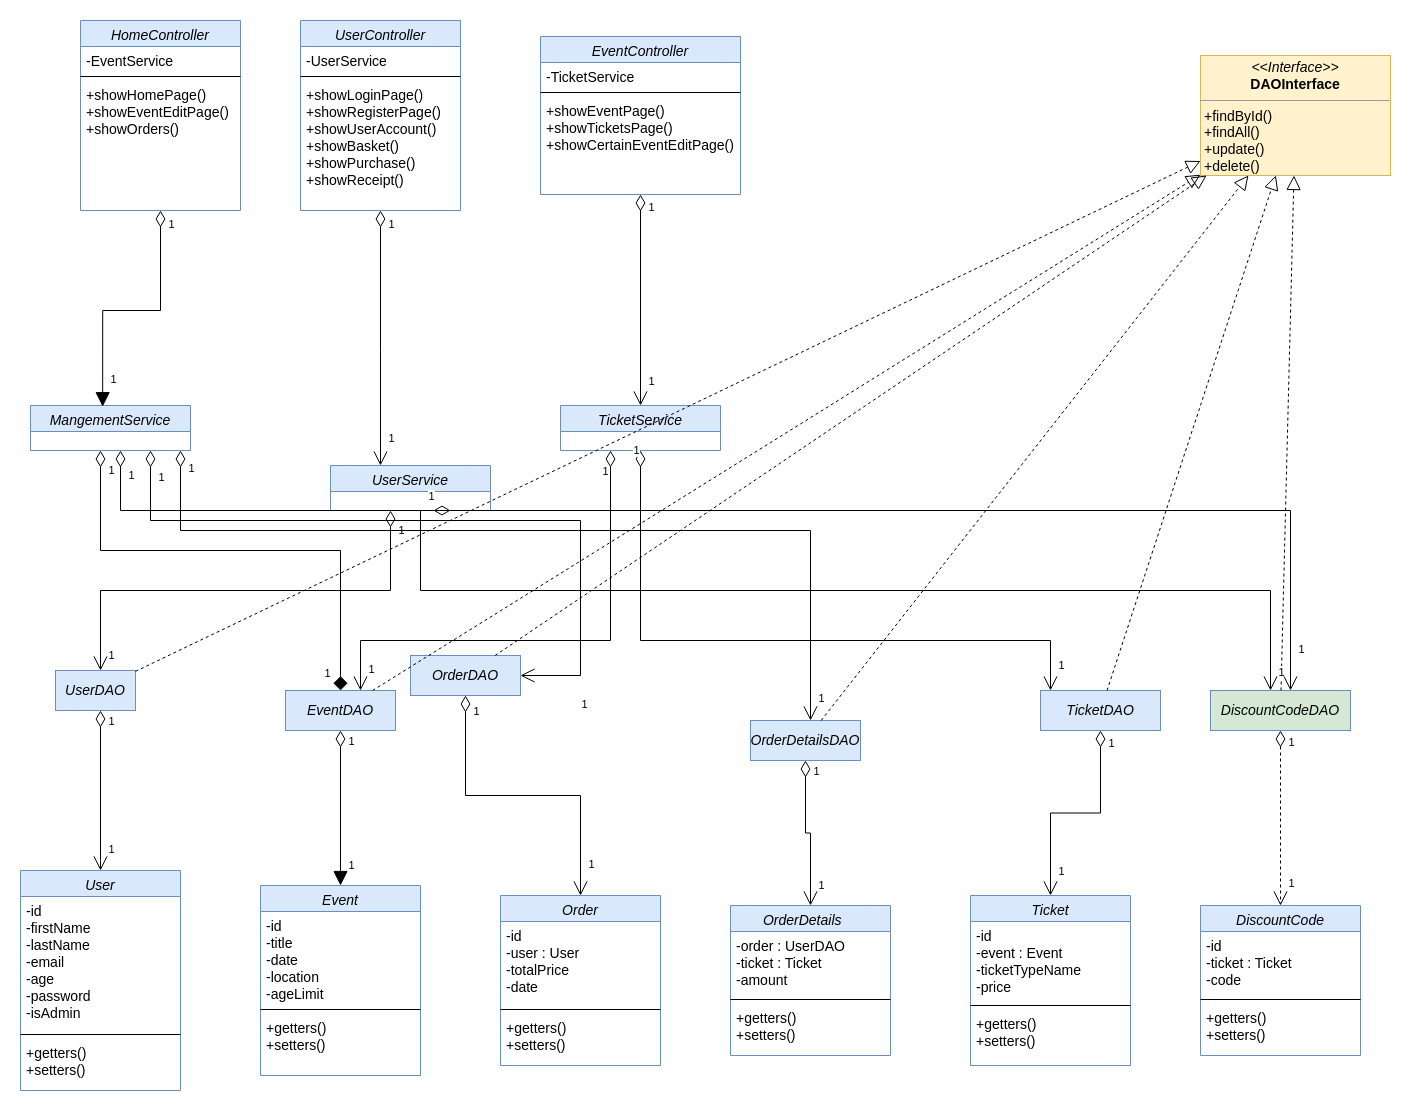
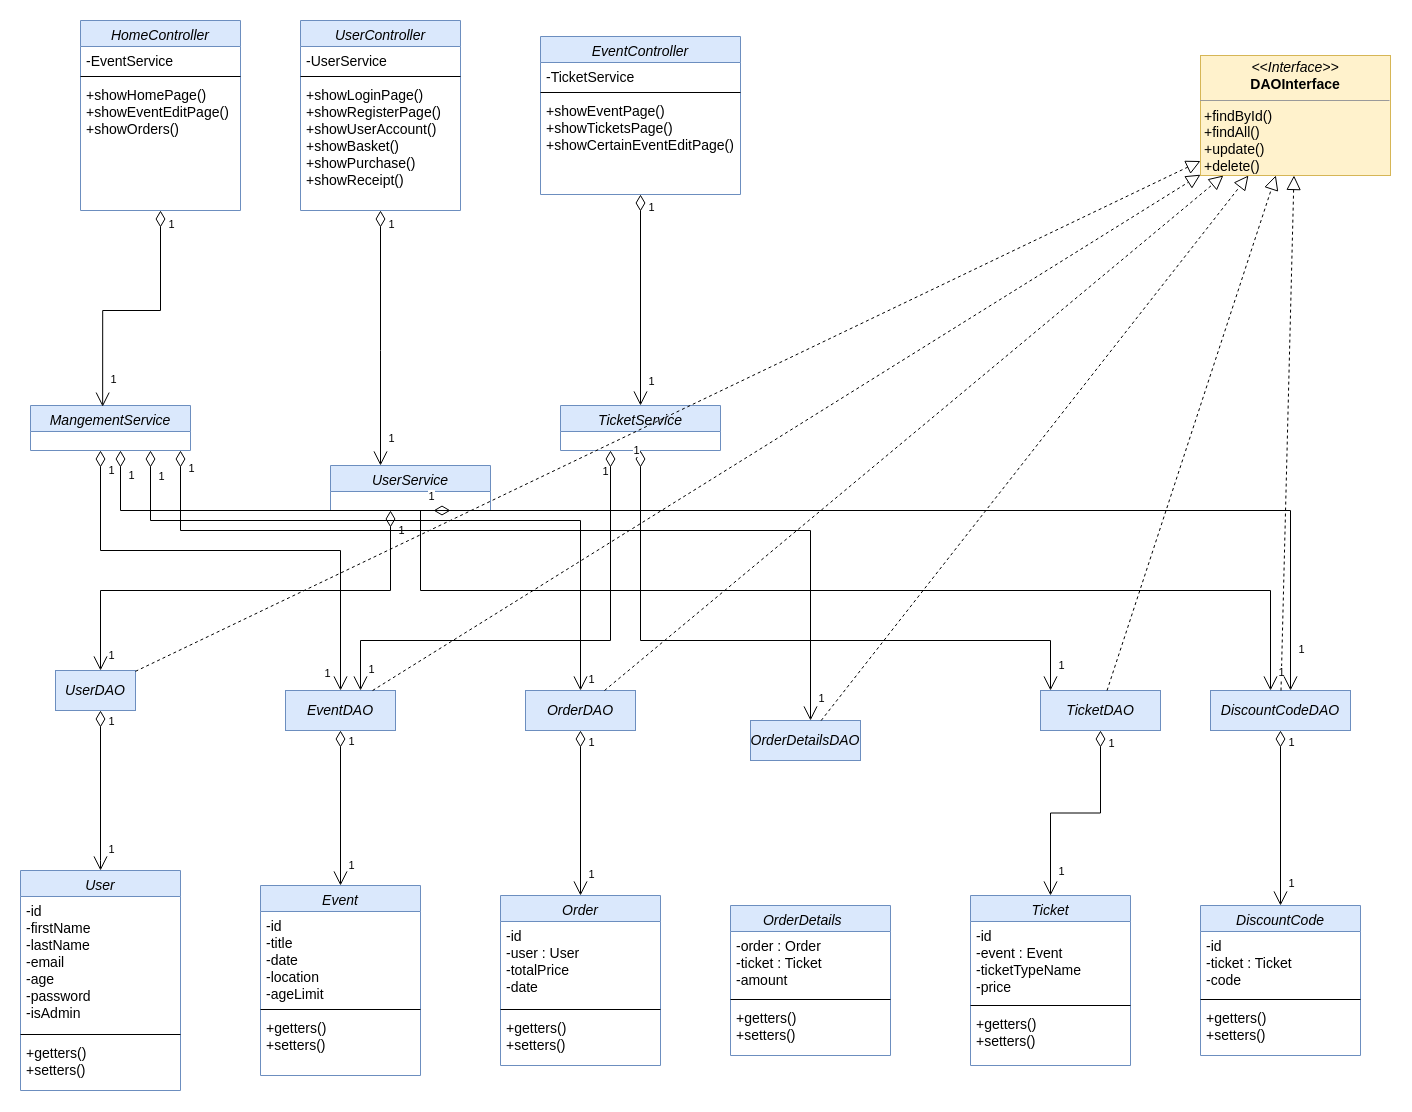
(103, 391) -> (103, 397)
(341, 676) -> (341, 681)
(466, 676) -> (581, 711)
(1281, 711) -> (1281, 711)
(1281, 825) -> (1281, 825)
(811, 837) -> none
(341, 870) -> (341, 875)
(793, 946) -> (785, 946)
